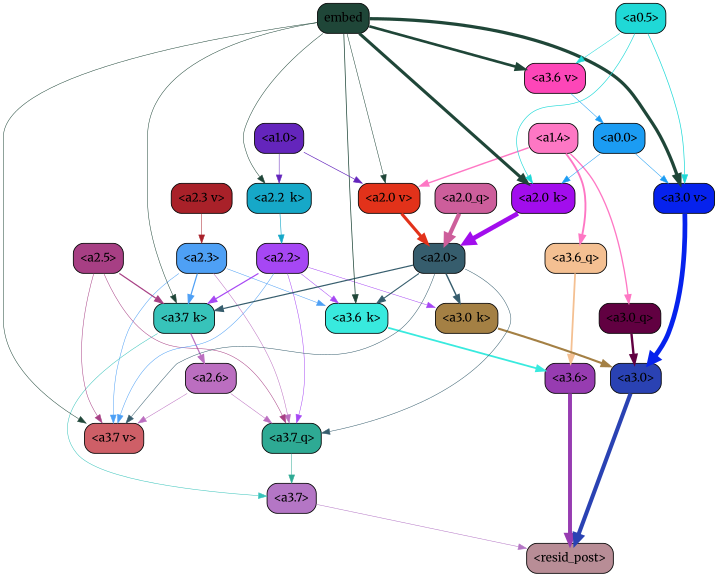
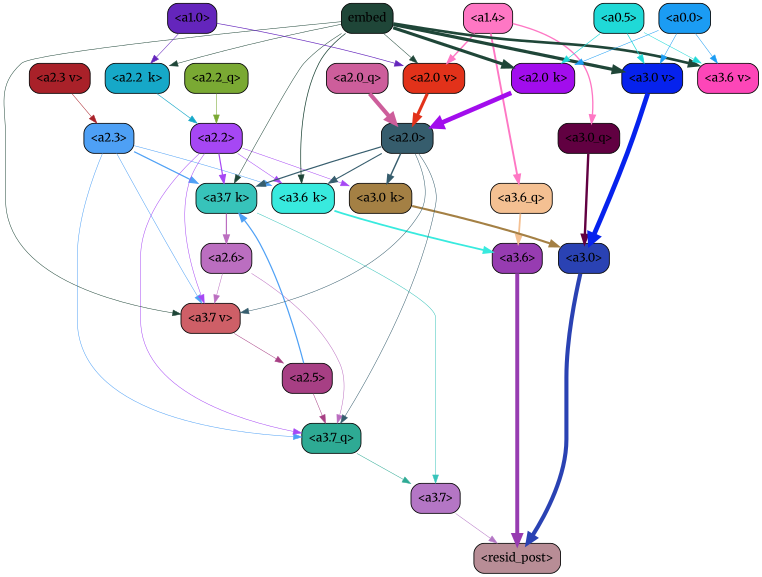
none -> (216, 78)
(584, 106) -> (704, 45)
(138, 286) -> (279, 285)
(259, 340) -> (93, 365)
(205, 342) -> (185, 223)
(82, 346) -> (255, 346)
